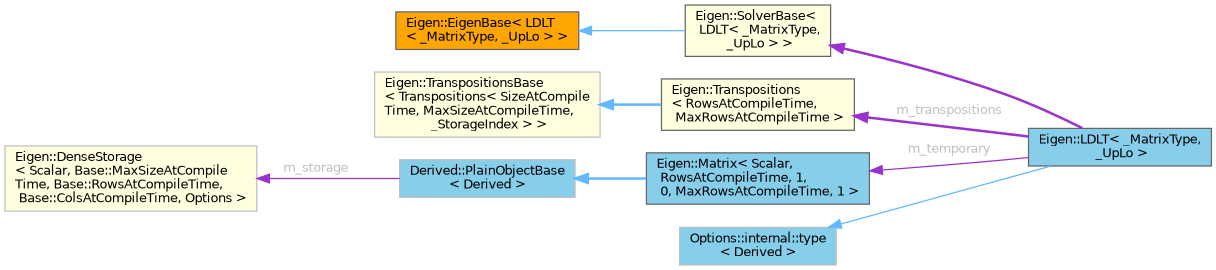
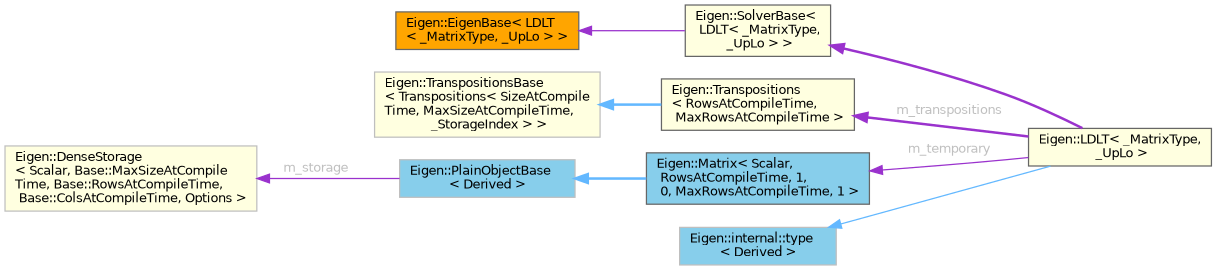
(638, 31) -> (638, 31)
(1120, 147) -> (1120, 147)
(487, 179) -> (487, 179)
(758, 246) -> (758, 246)
